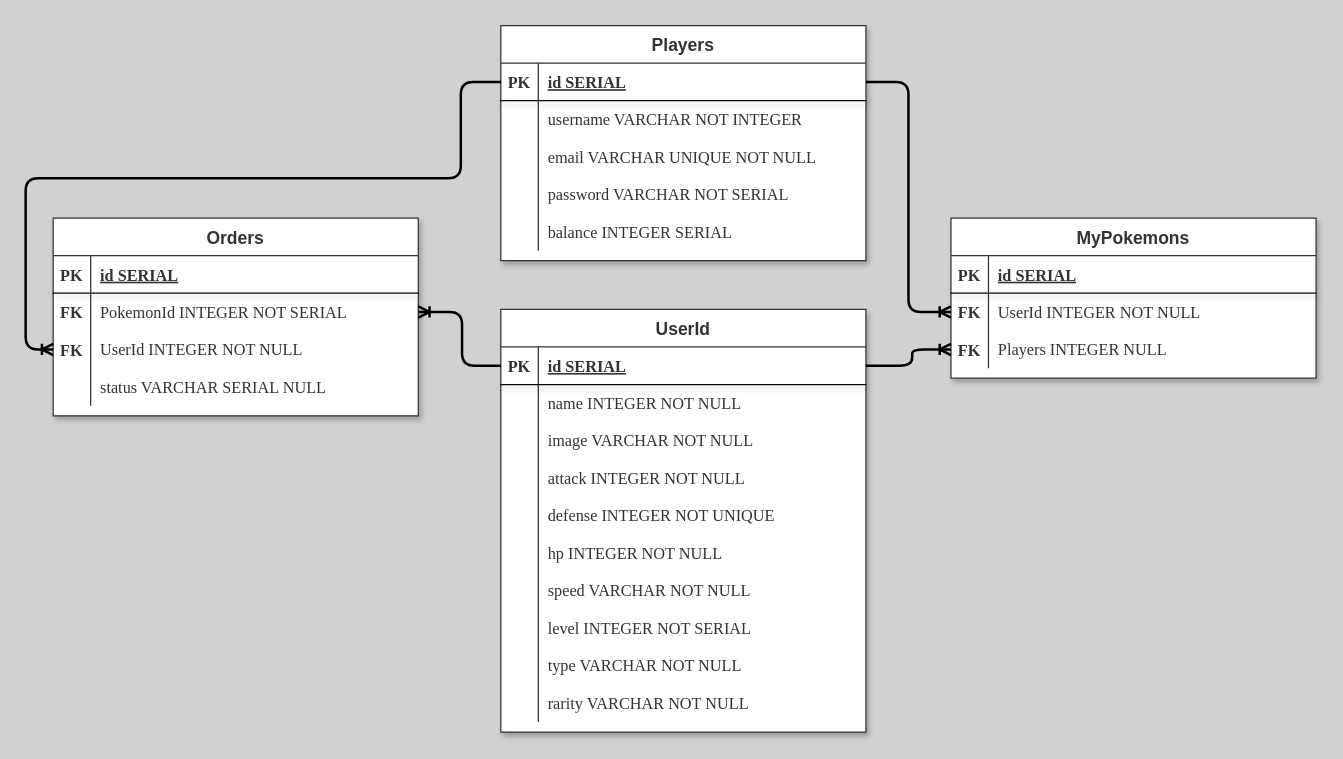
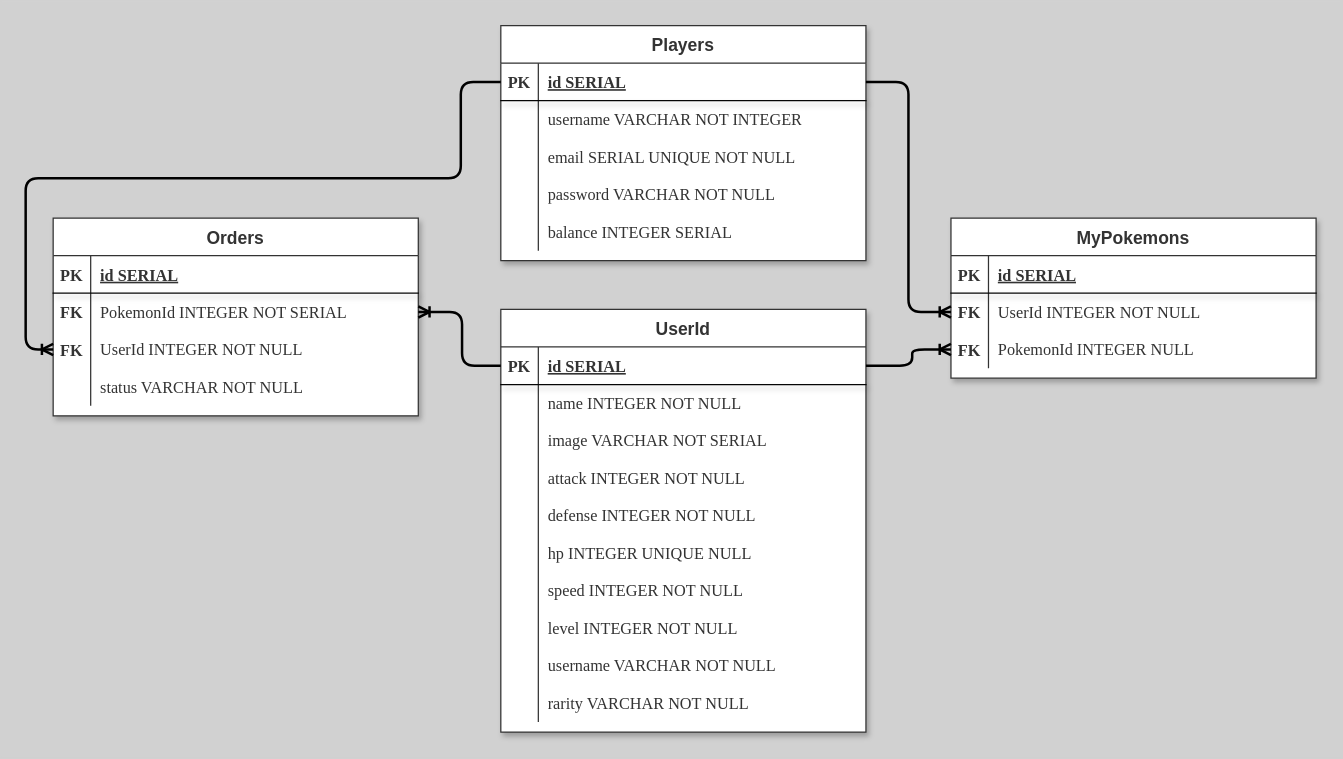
(667, 157) -> (663, 157)
(665, 194) -> (656, 194)
(1083, 349) -> (1094, 349)
(213, 387) -> (199, 387)
(640, 441) -> (649, 441)
(660, 516) -> (651, 516)
(628, 553) -> (642, 553)
(642, 591) -> (642, 591)
(647, 628) -> (638, 628)
(637, 666) -> (656, 666)
